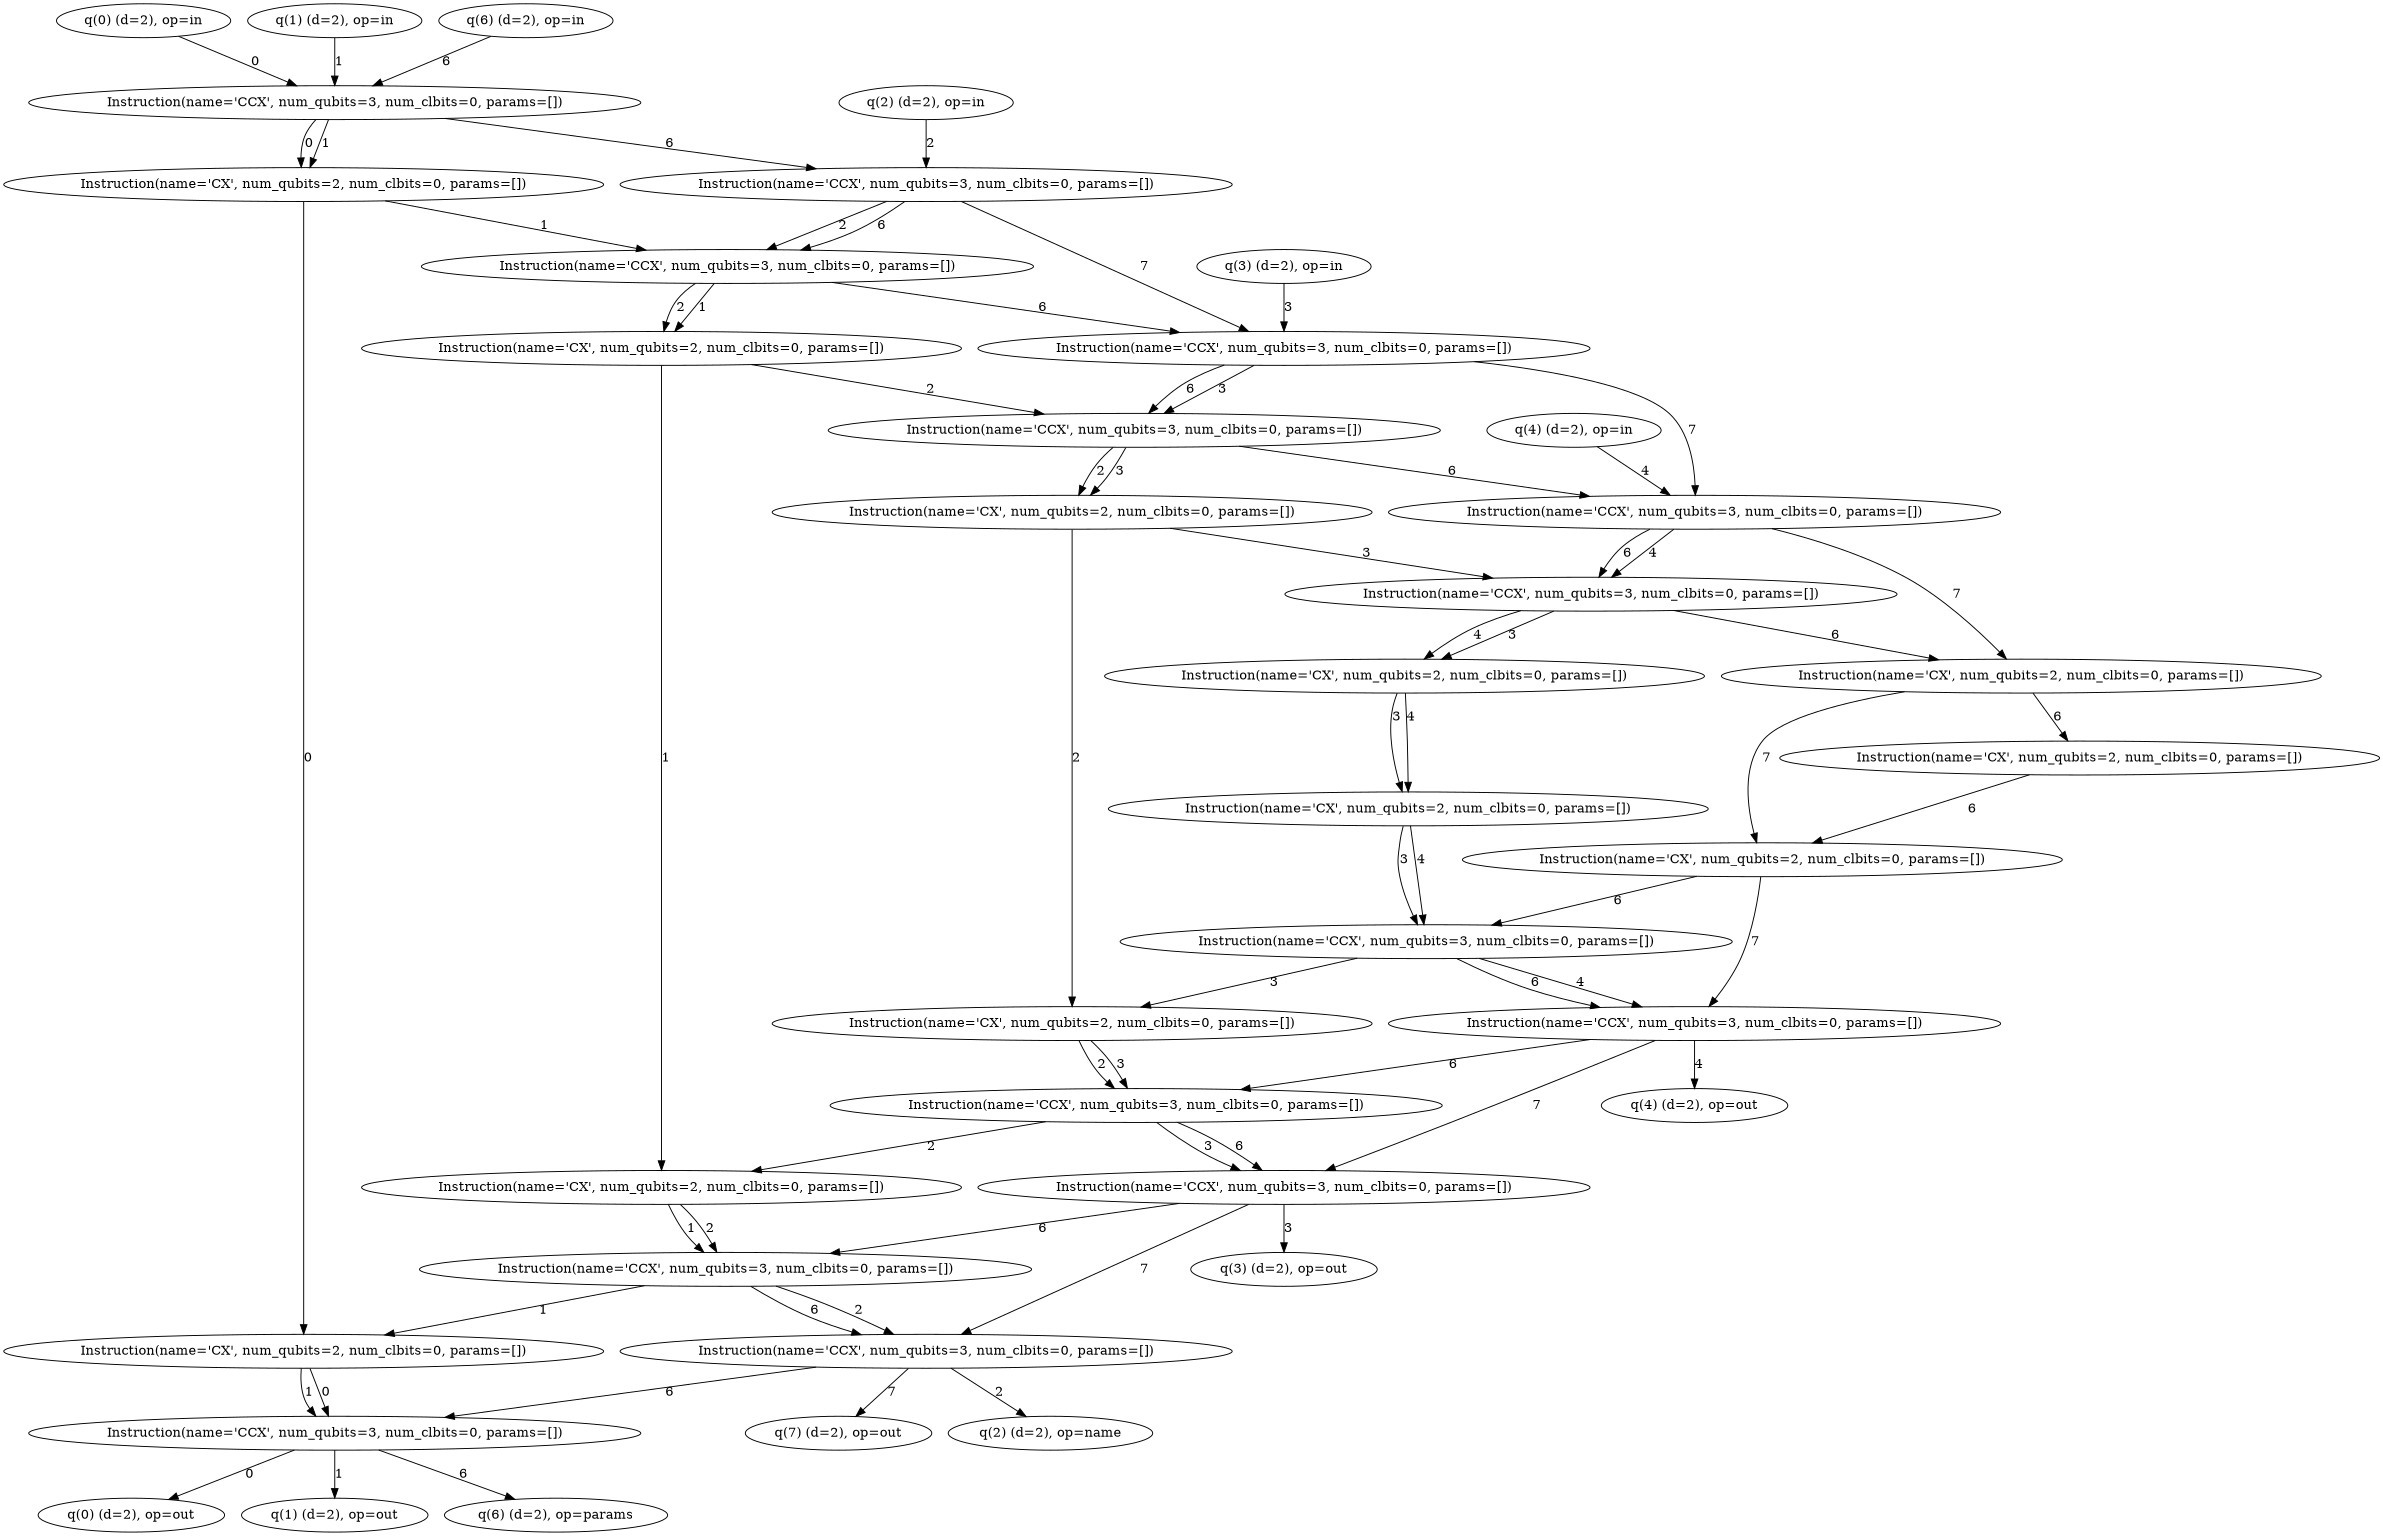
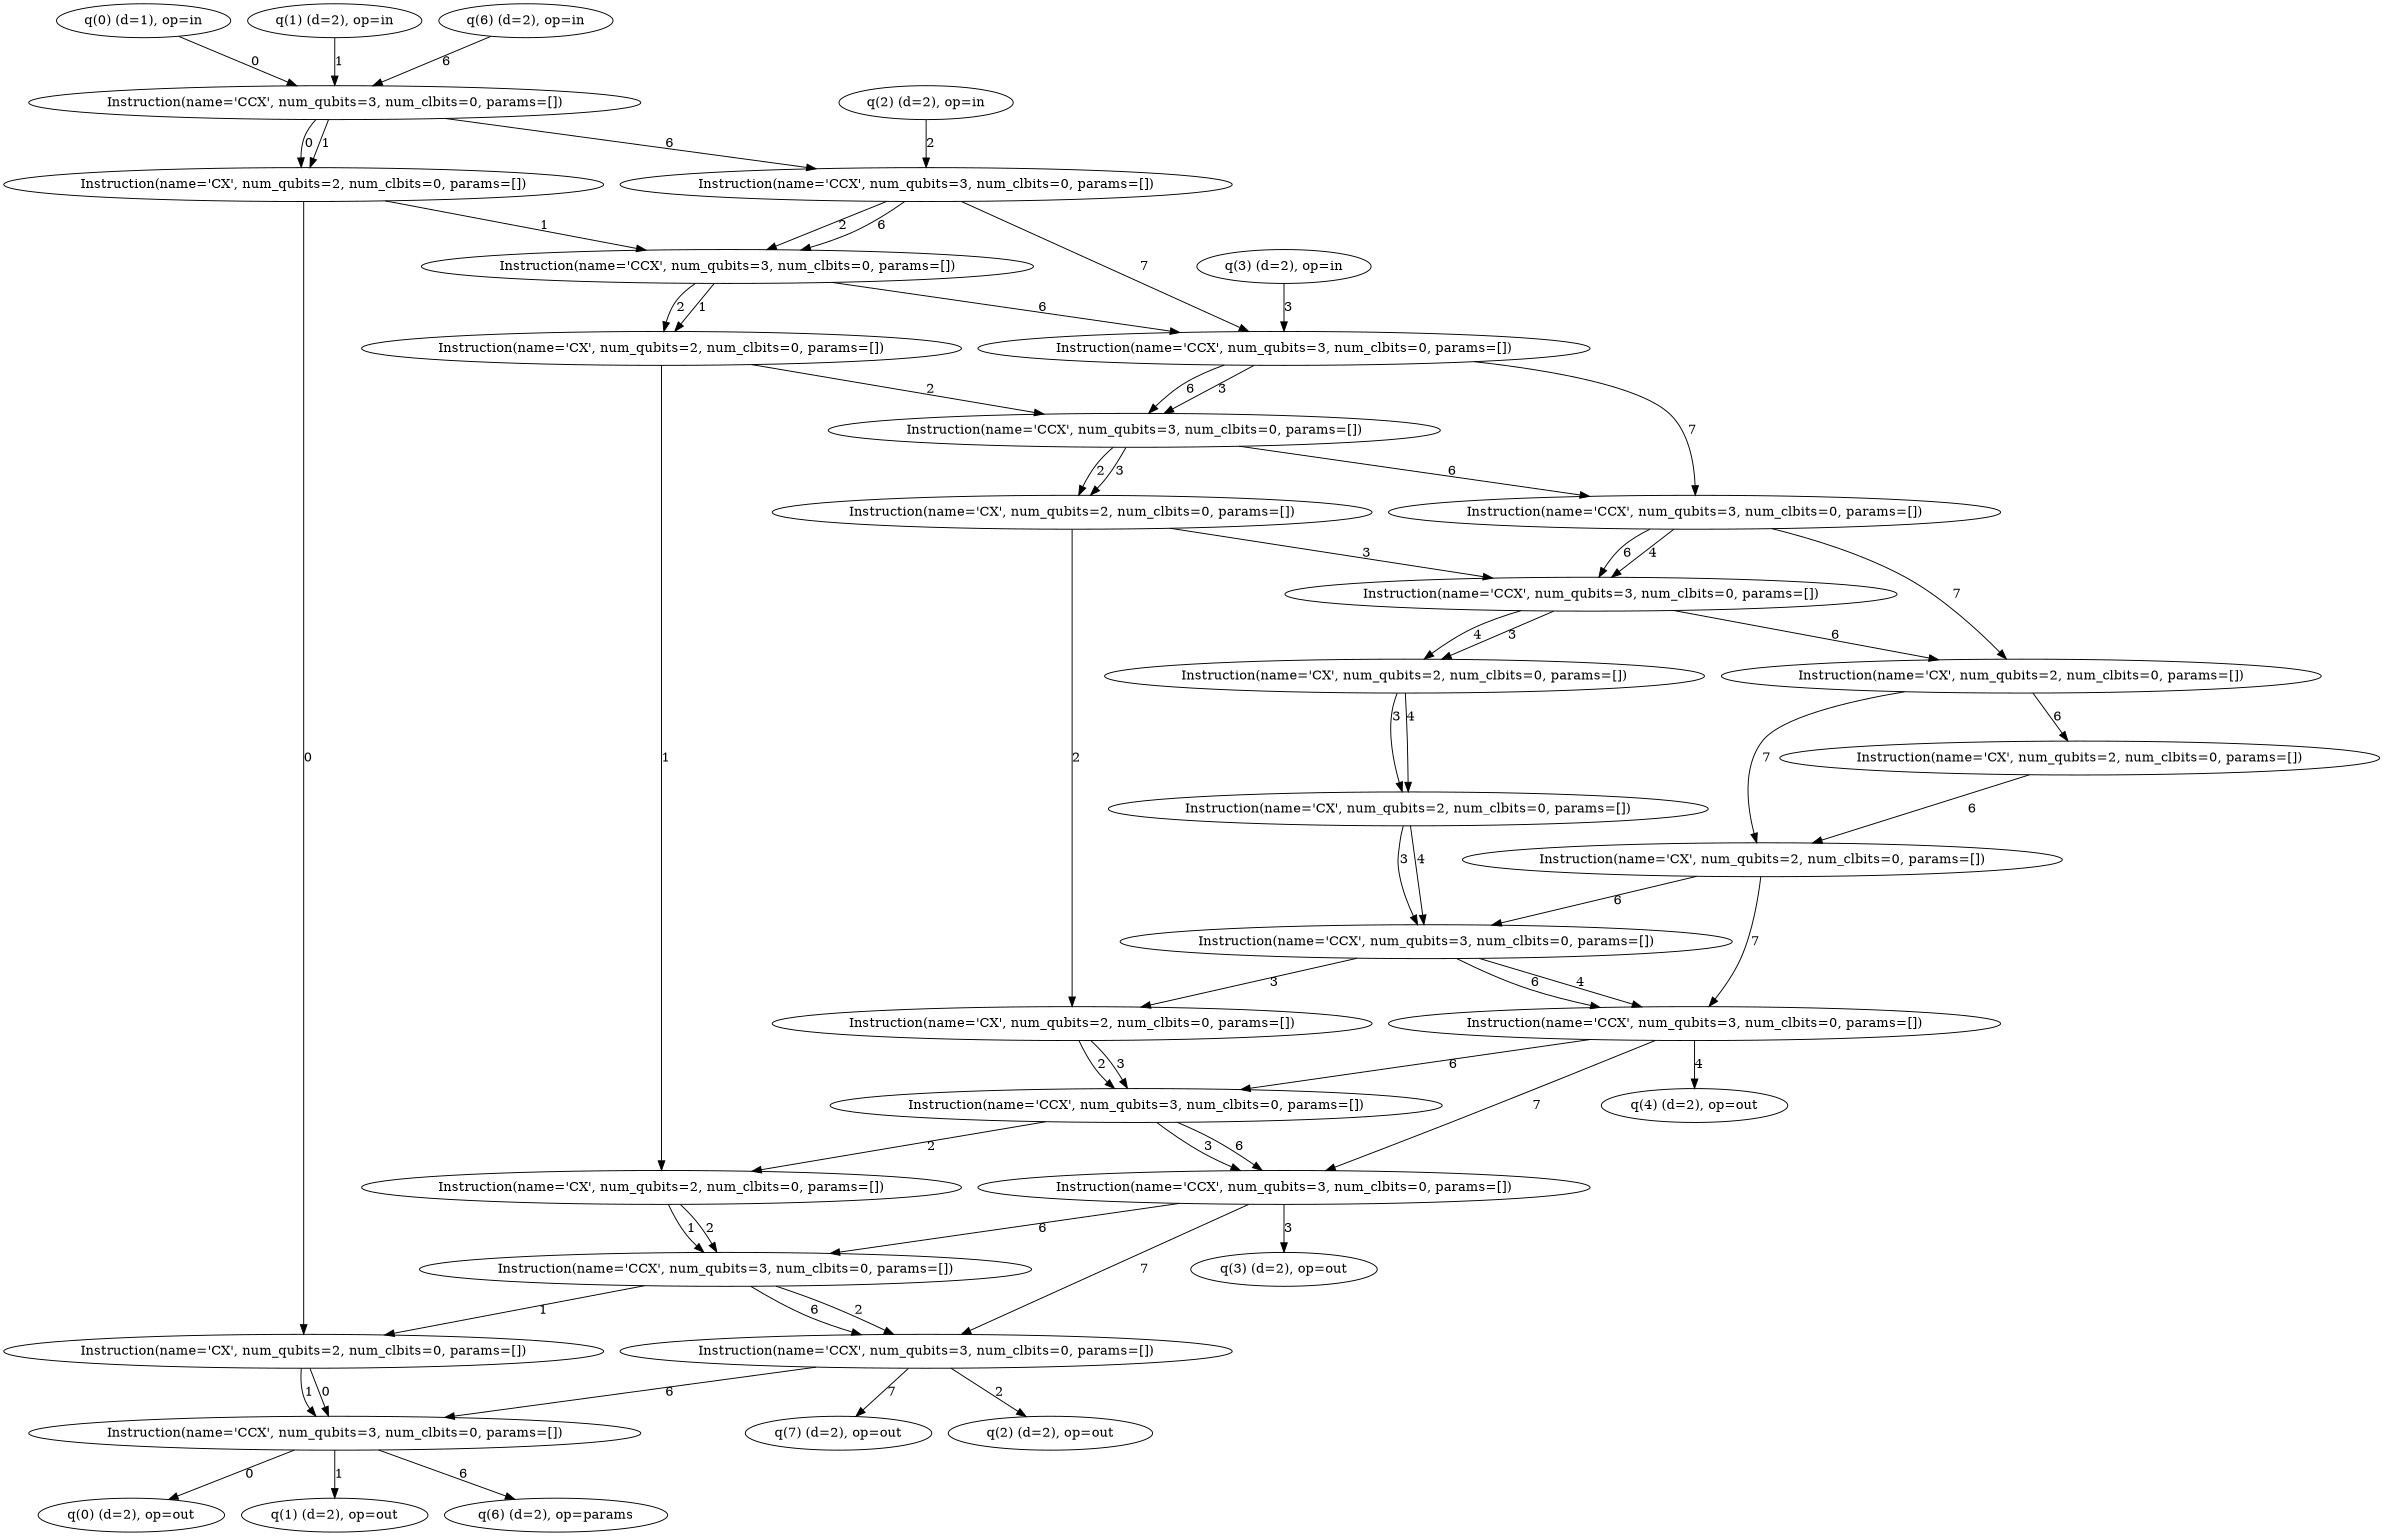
(144, 21) -> (144, 21)
(1574, 430) -> none
(1050, 1433) -> (1050, 1433)
